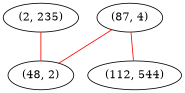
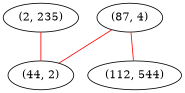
(41, 75) -> (41, 75)
